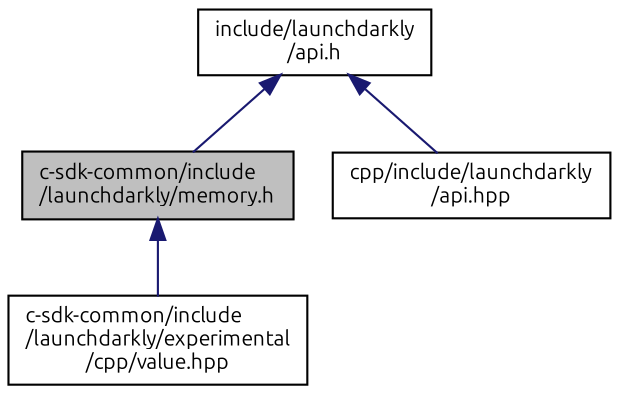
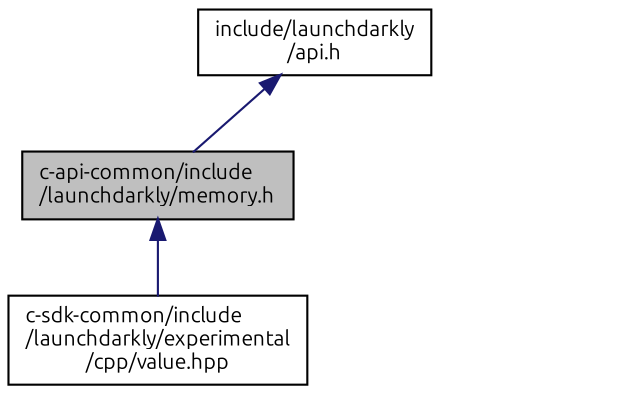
(158, 185) -> (158, 185)
(472, 185) -> none
